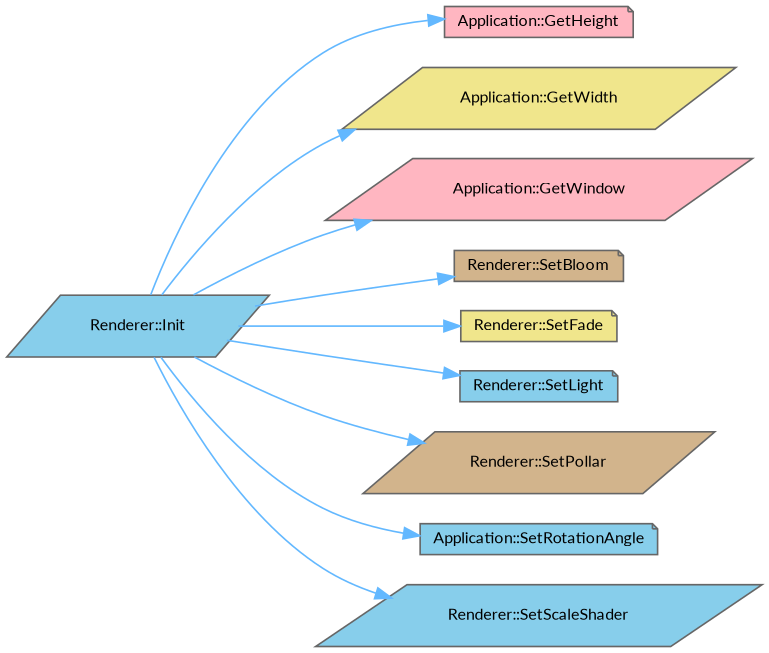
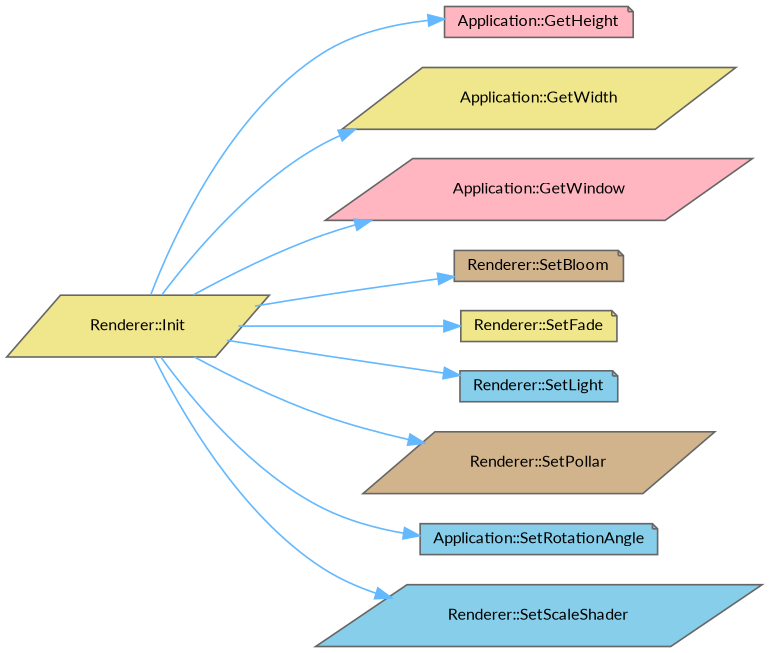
(138, 326) -> (138, 326)
